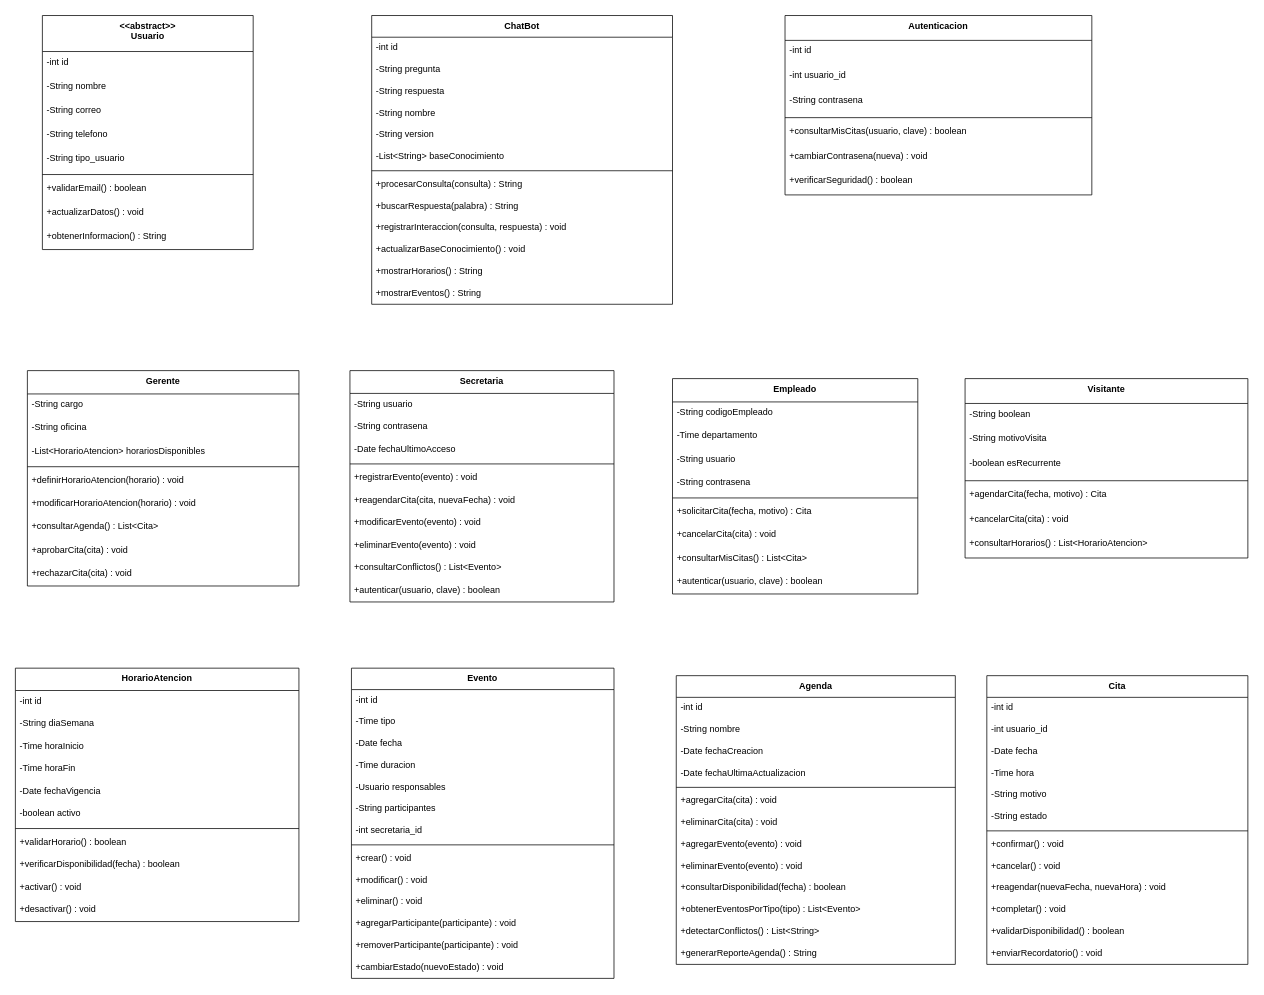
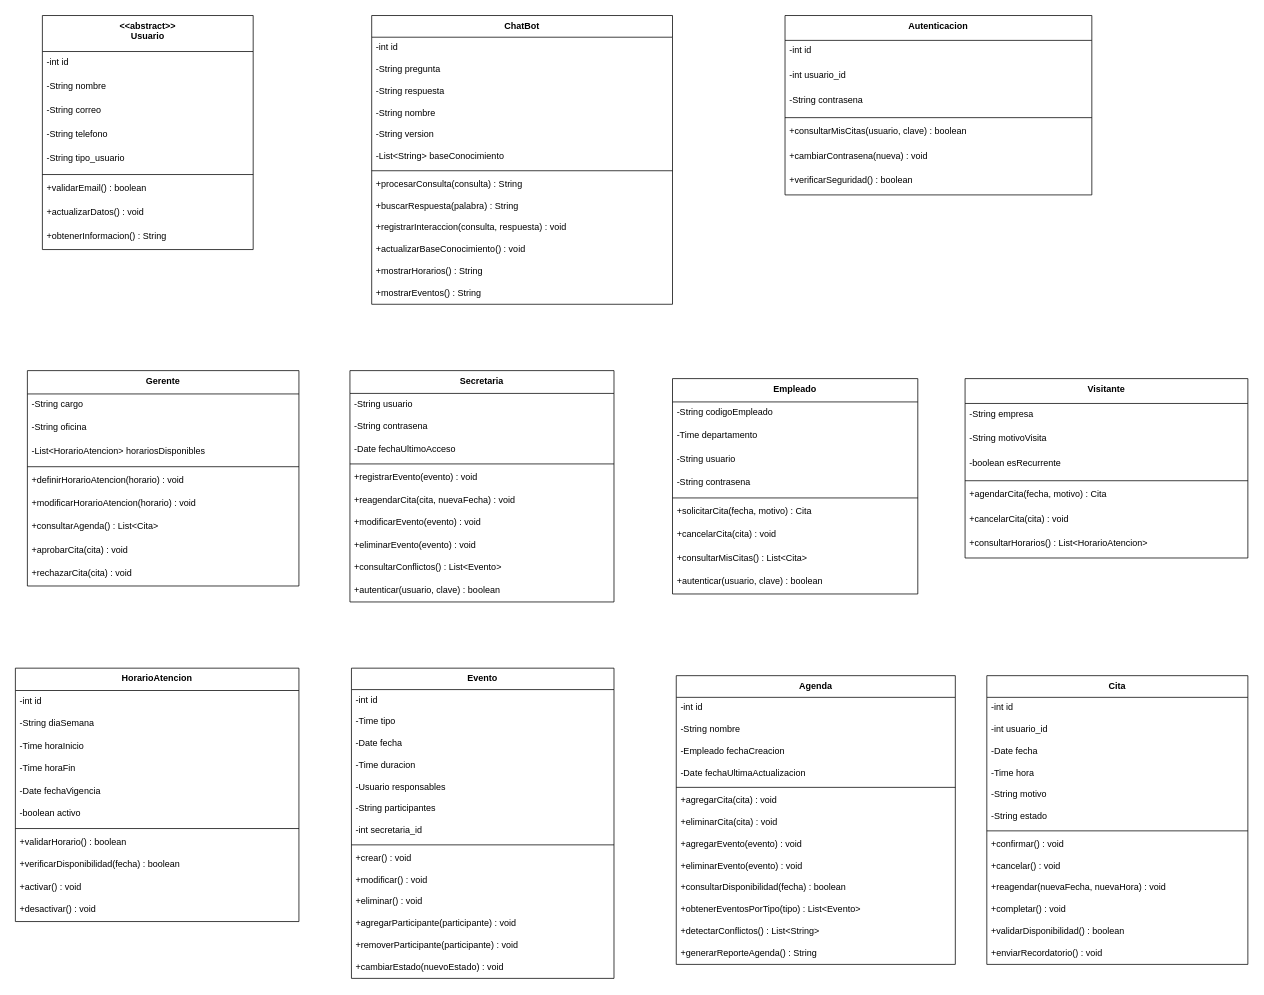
(1003, 413) -> (1004, 413)
(726, 751) -> (735, 751)
